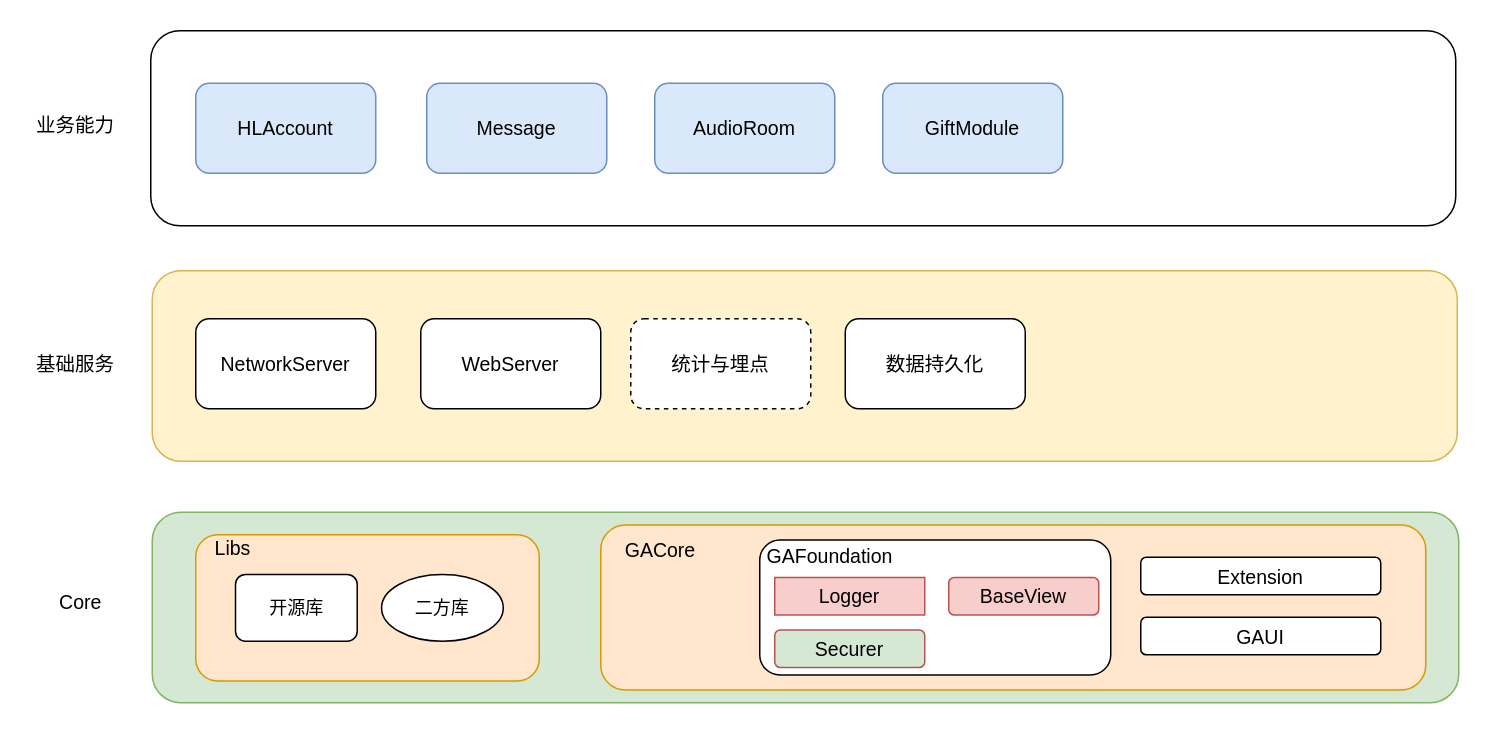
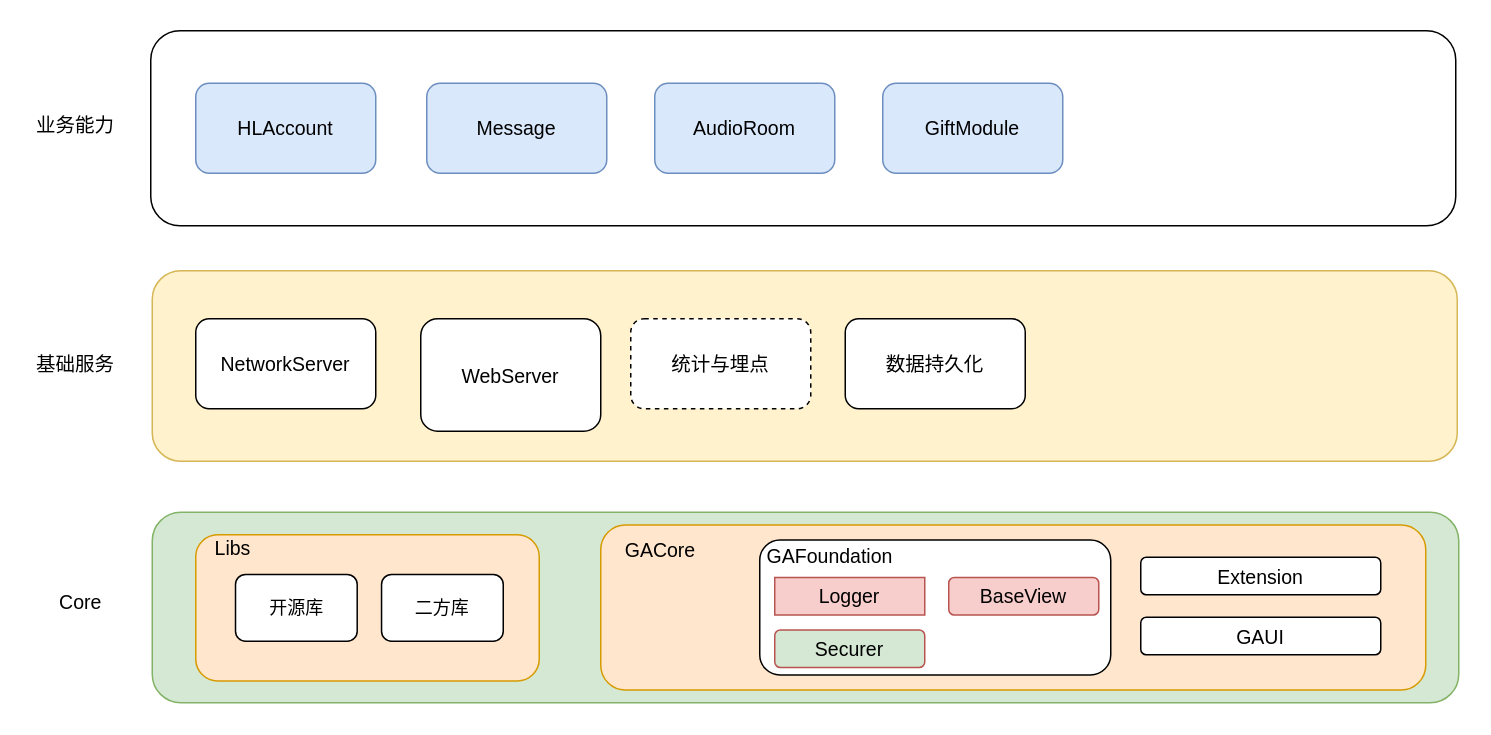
(511, 364) -> (511, 375)
(442, 608) -> (442, 608)
